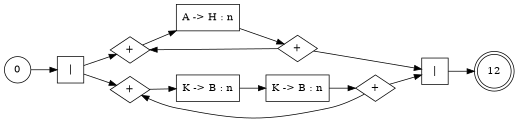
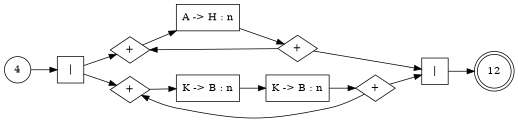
(18, 70) -> (18, 70)
